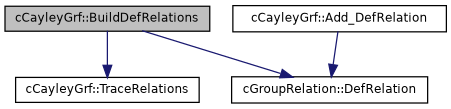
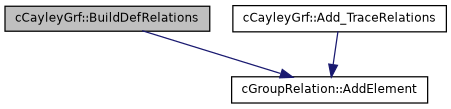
(340, 19) -> (340, 19)
(107, 90) -> none
(330, 90) -> (330, 90)
